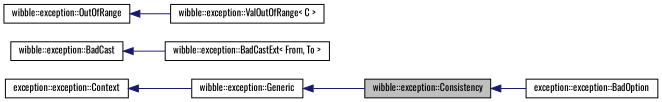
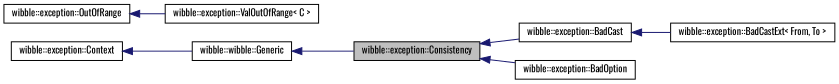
none -> (505, 41)
(67, 88) -> (67, 51)
(247, 88) -> (242, 51)
(592, 88) -> (575, 70)
